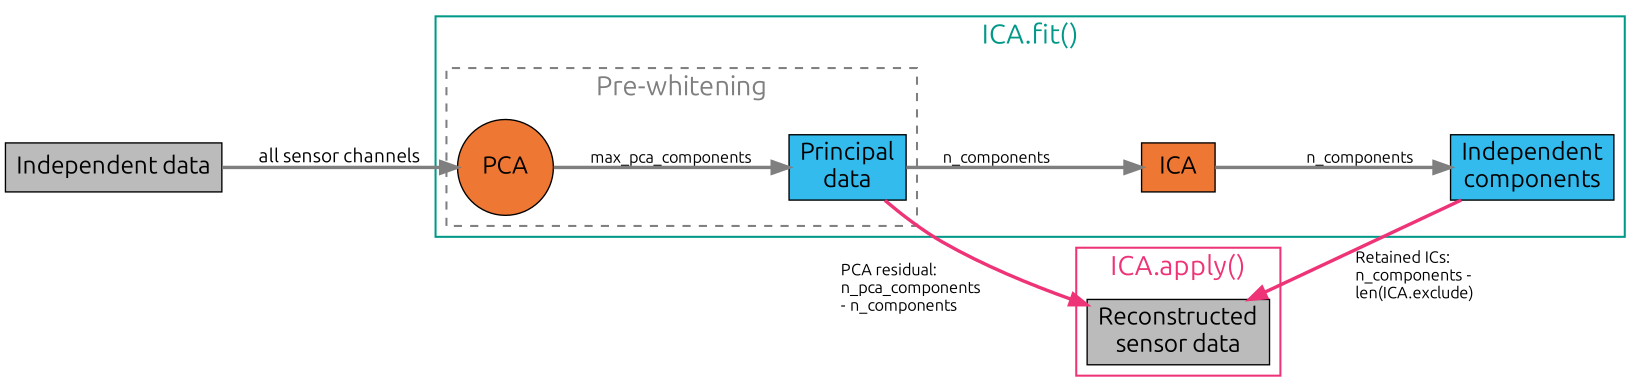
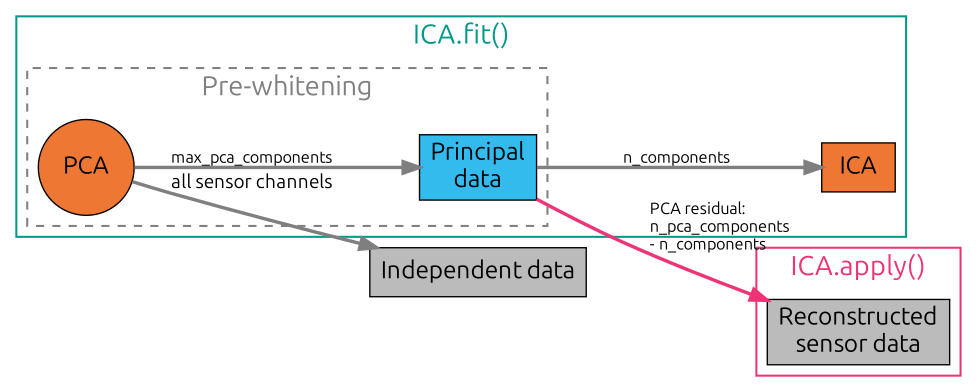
(331, 167) -> (246, 214)
(1532, 167) -> none
